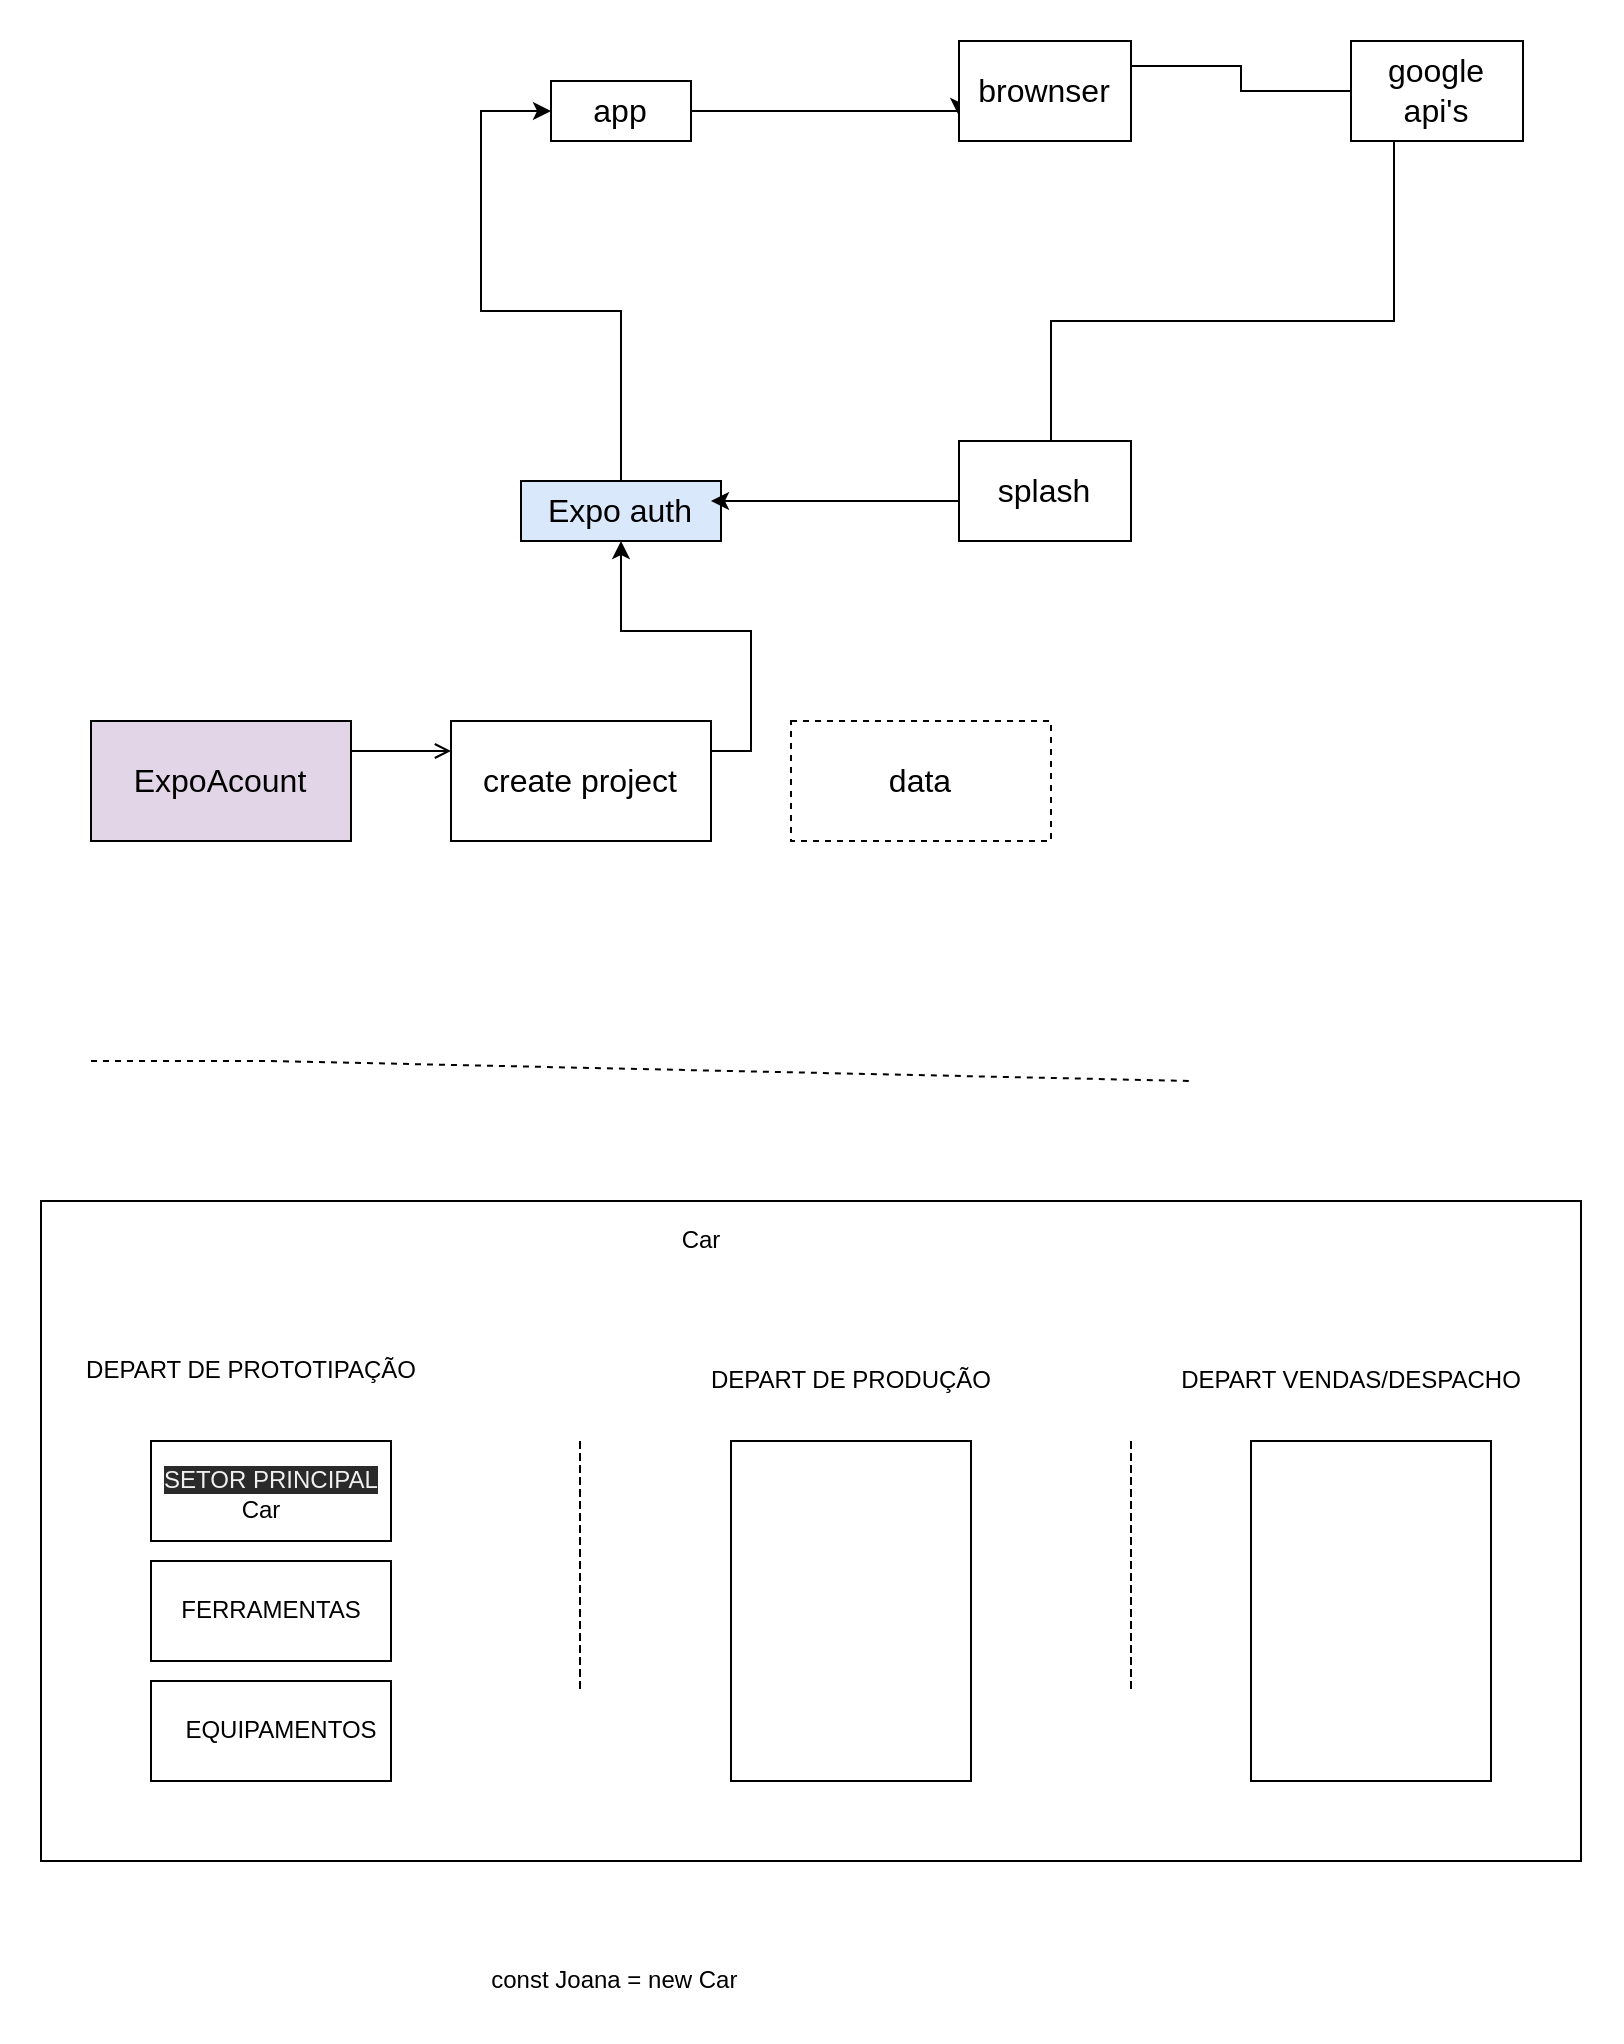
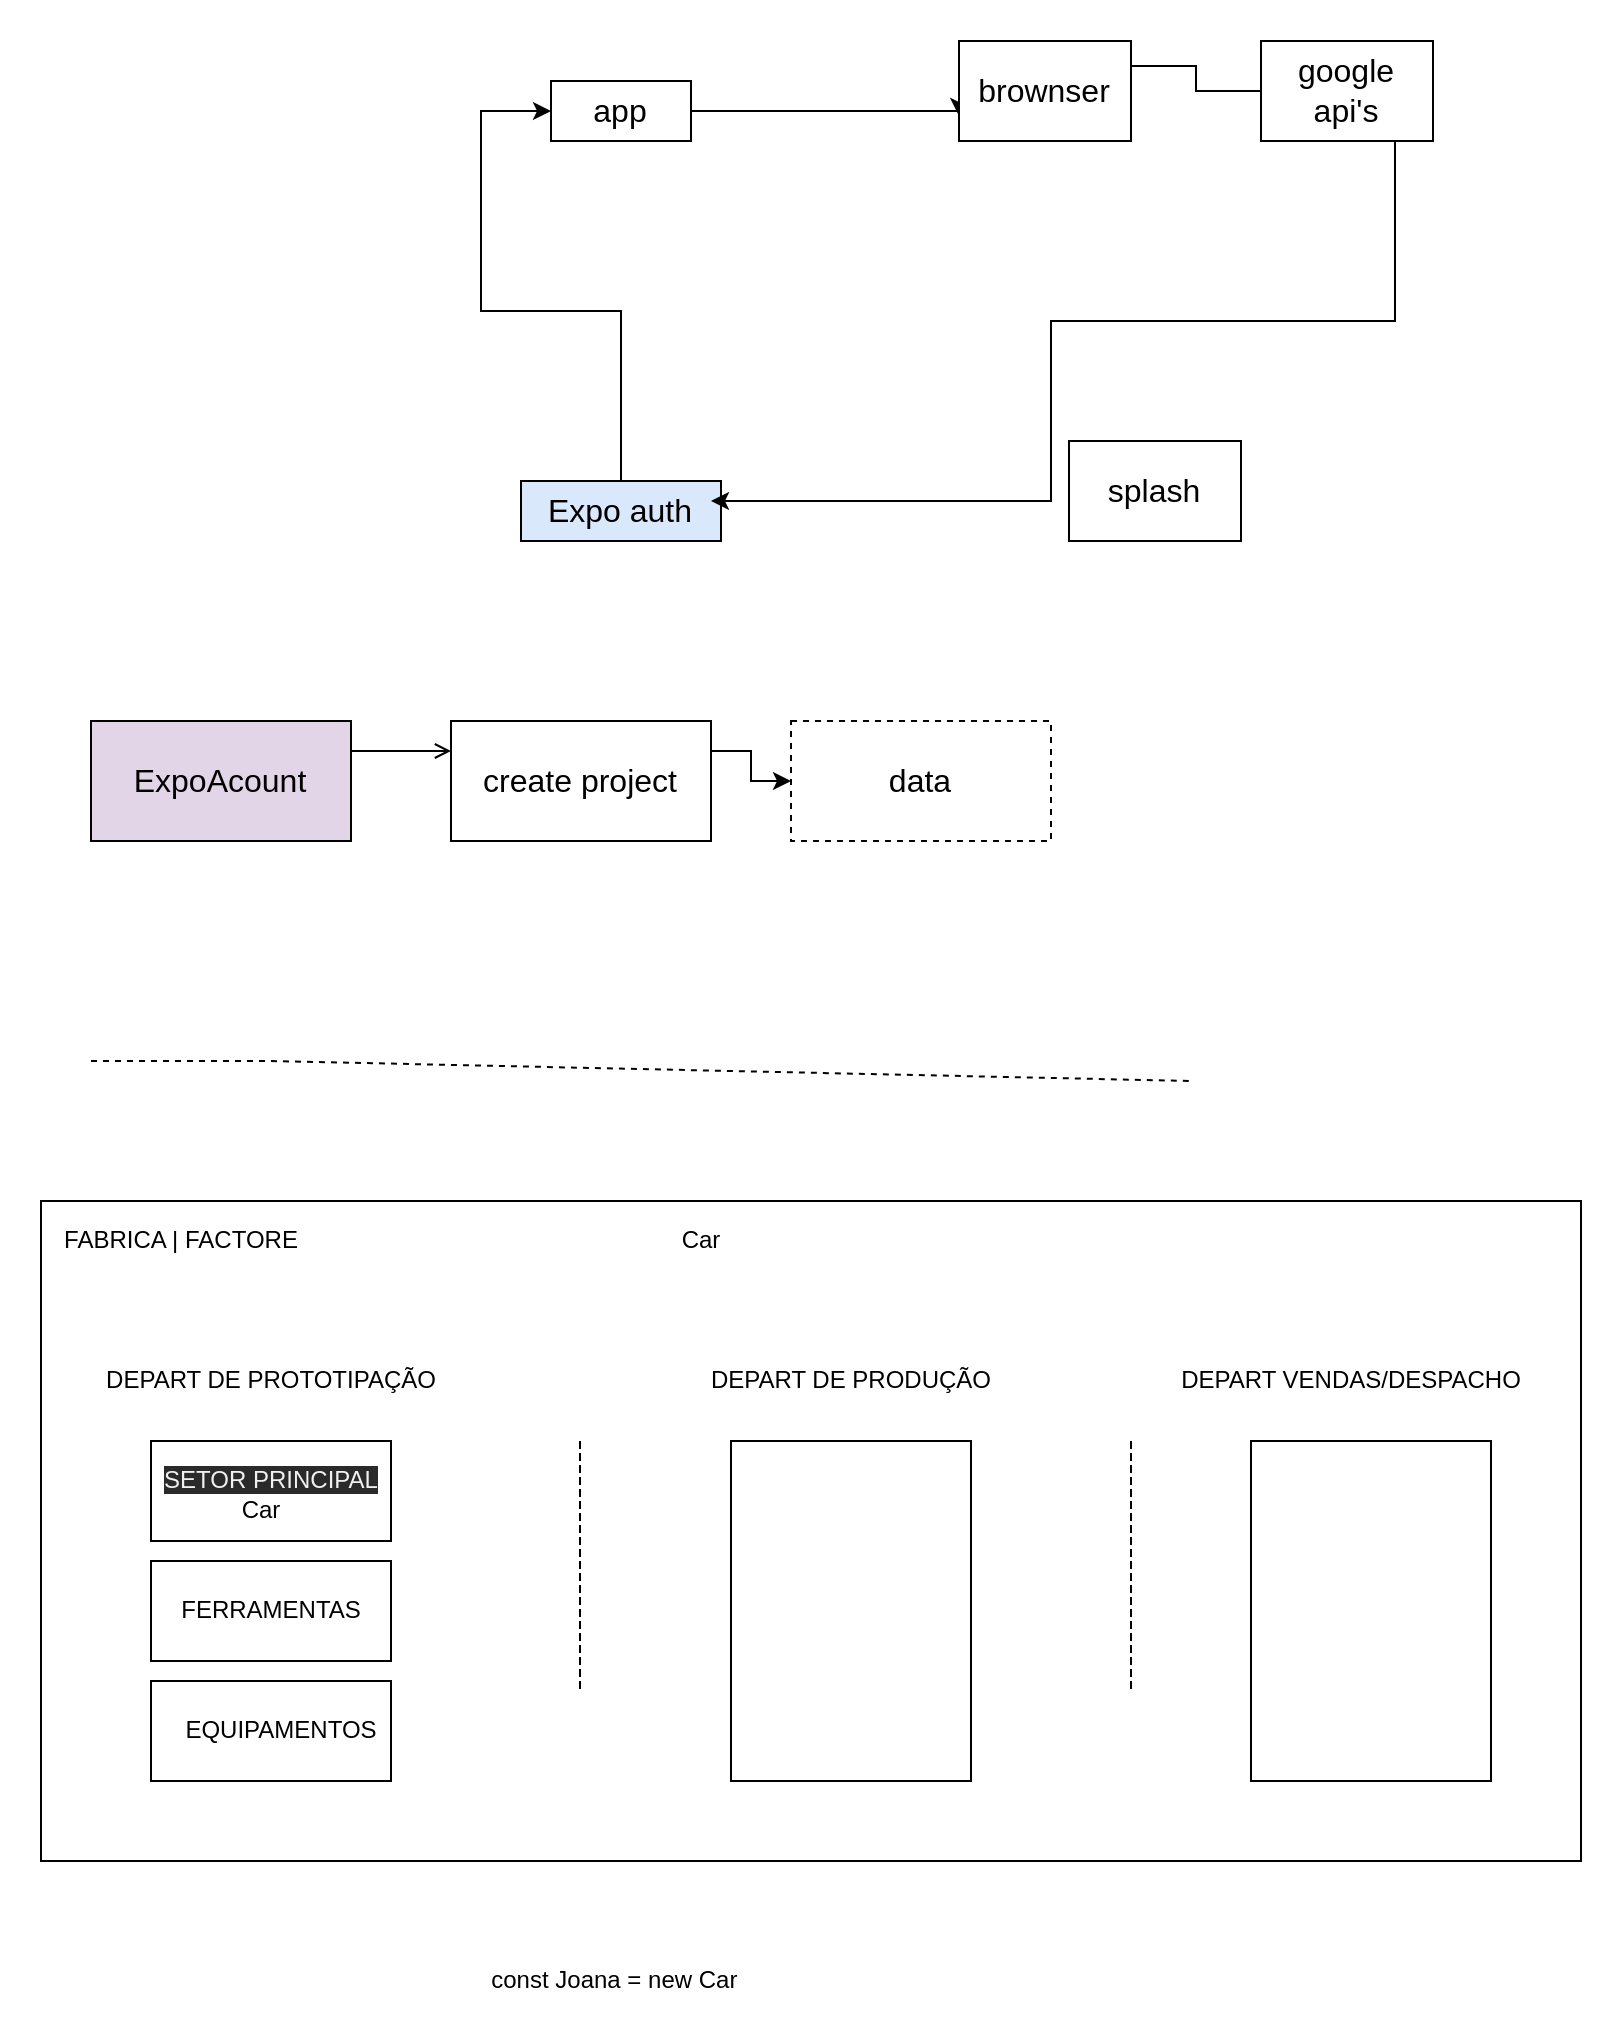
(1437, 91) -> (1347, 91)
(1045, 491) -> (1155, 491)
(709, 631) -> (751, 778)
none -> (181, 1241)
(251, 1371) -> (271, 1381)
